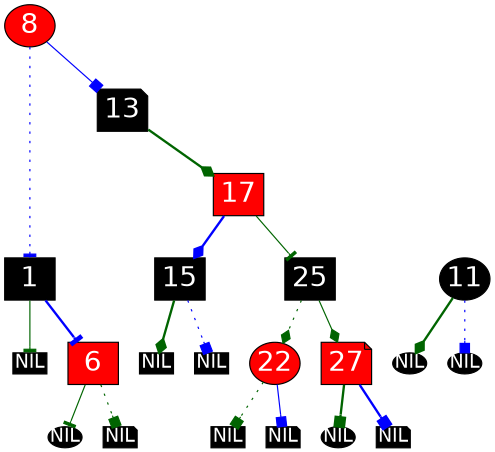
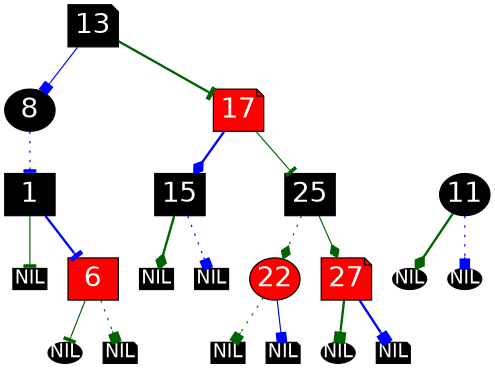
(30, 26) -> (30, 110)
(69, 61) -> (64, 65)
(175, 148) -> (163, 66)
(239, 195) -> (239, 110)
